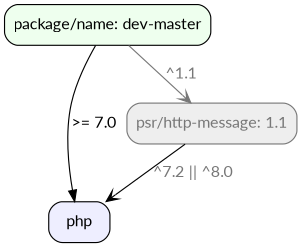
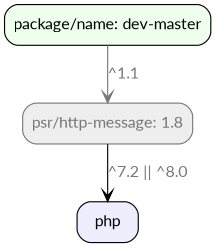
(69, 115) -> none
(212, 124) -> (108, 124)
